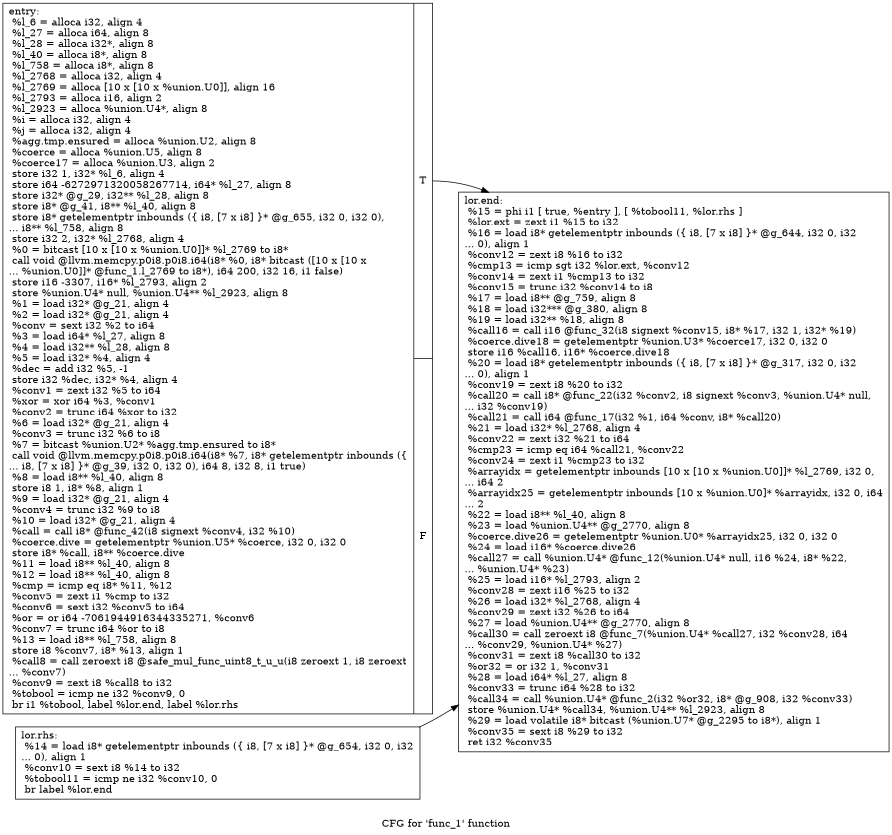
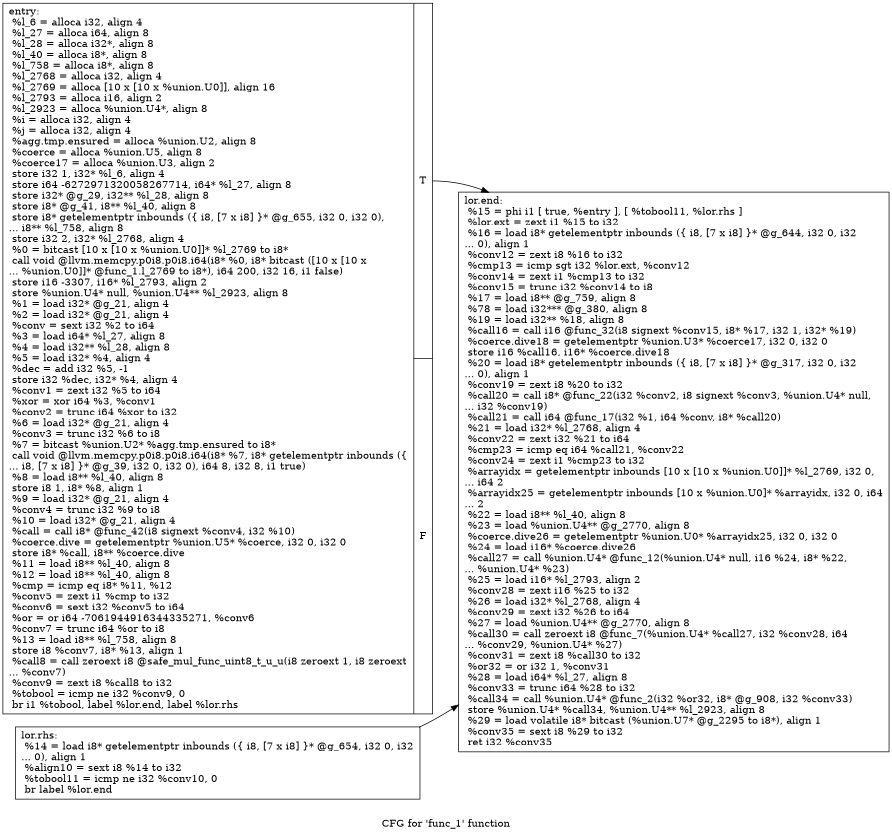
(556, 309) -> (556, 309)
(101, 768) -> (102, 768)
